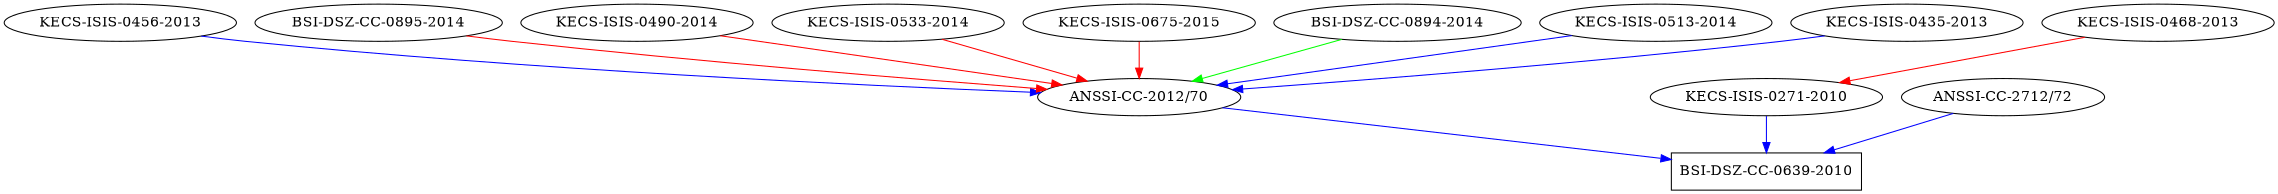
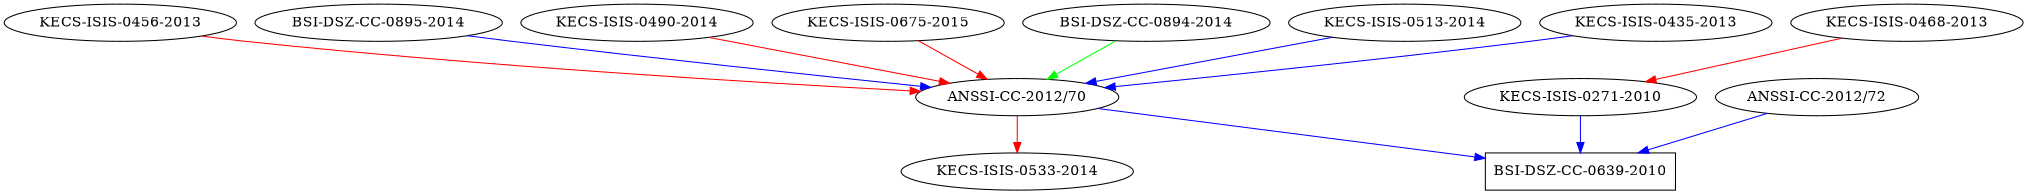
(1010, 59) -> (1017, 129)
(751, 65) -> (694, 62)
(615, 71) -> (556, 68)
(2003, 97) -> (1817, 97)
